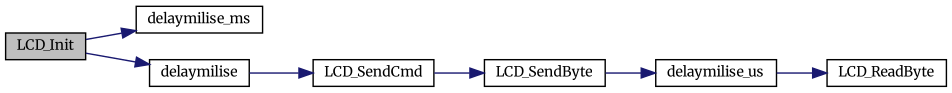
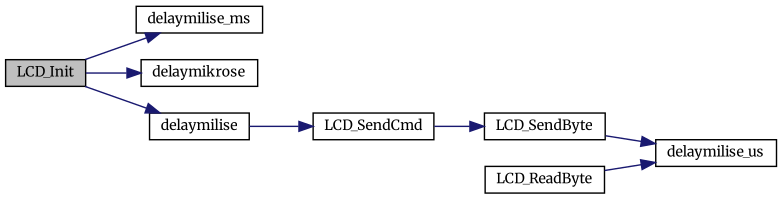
none -> (199, 73)
(795, 73) -> (623, 168)
